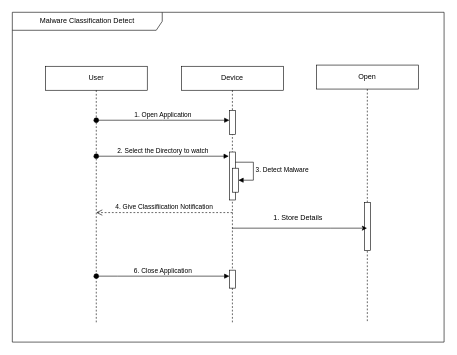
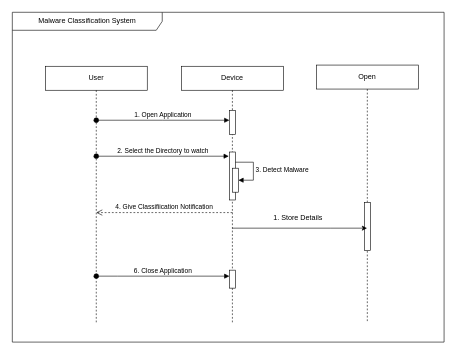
(87, 21) -> (87, 21)
